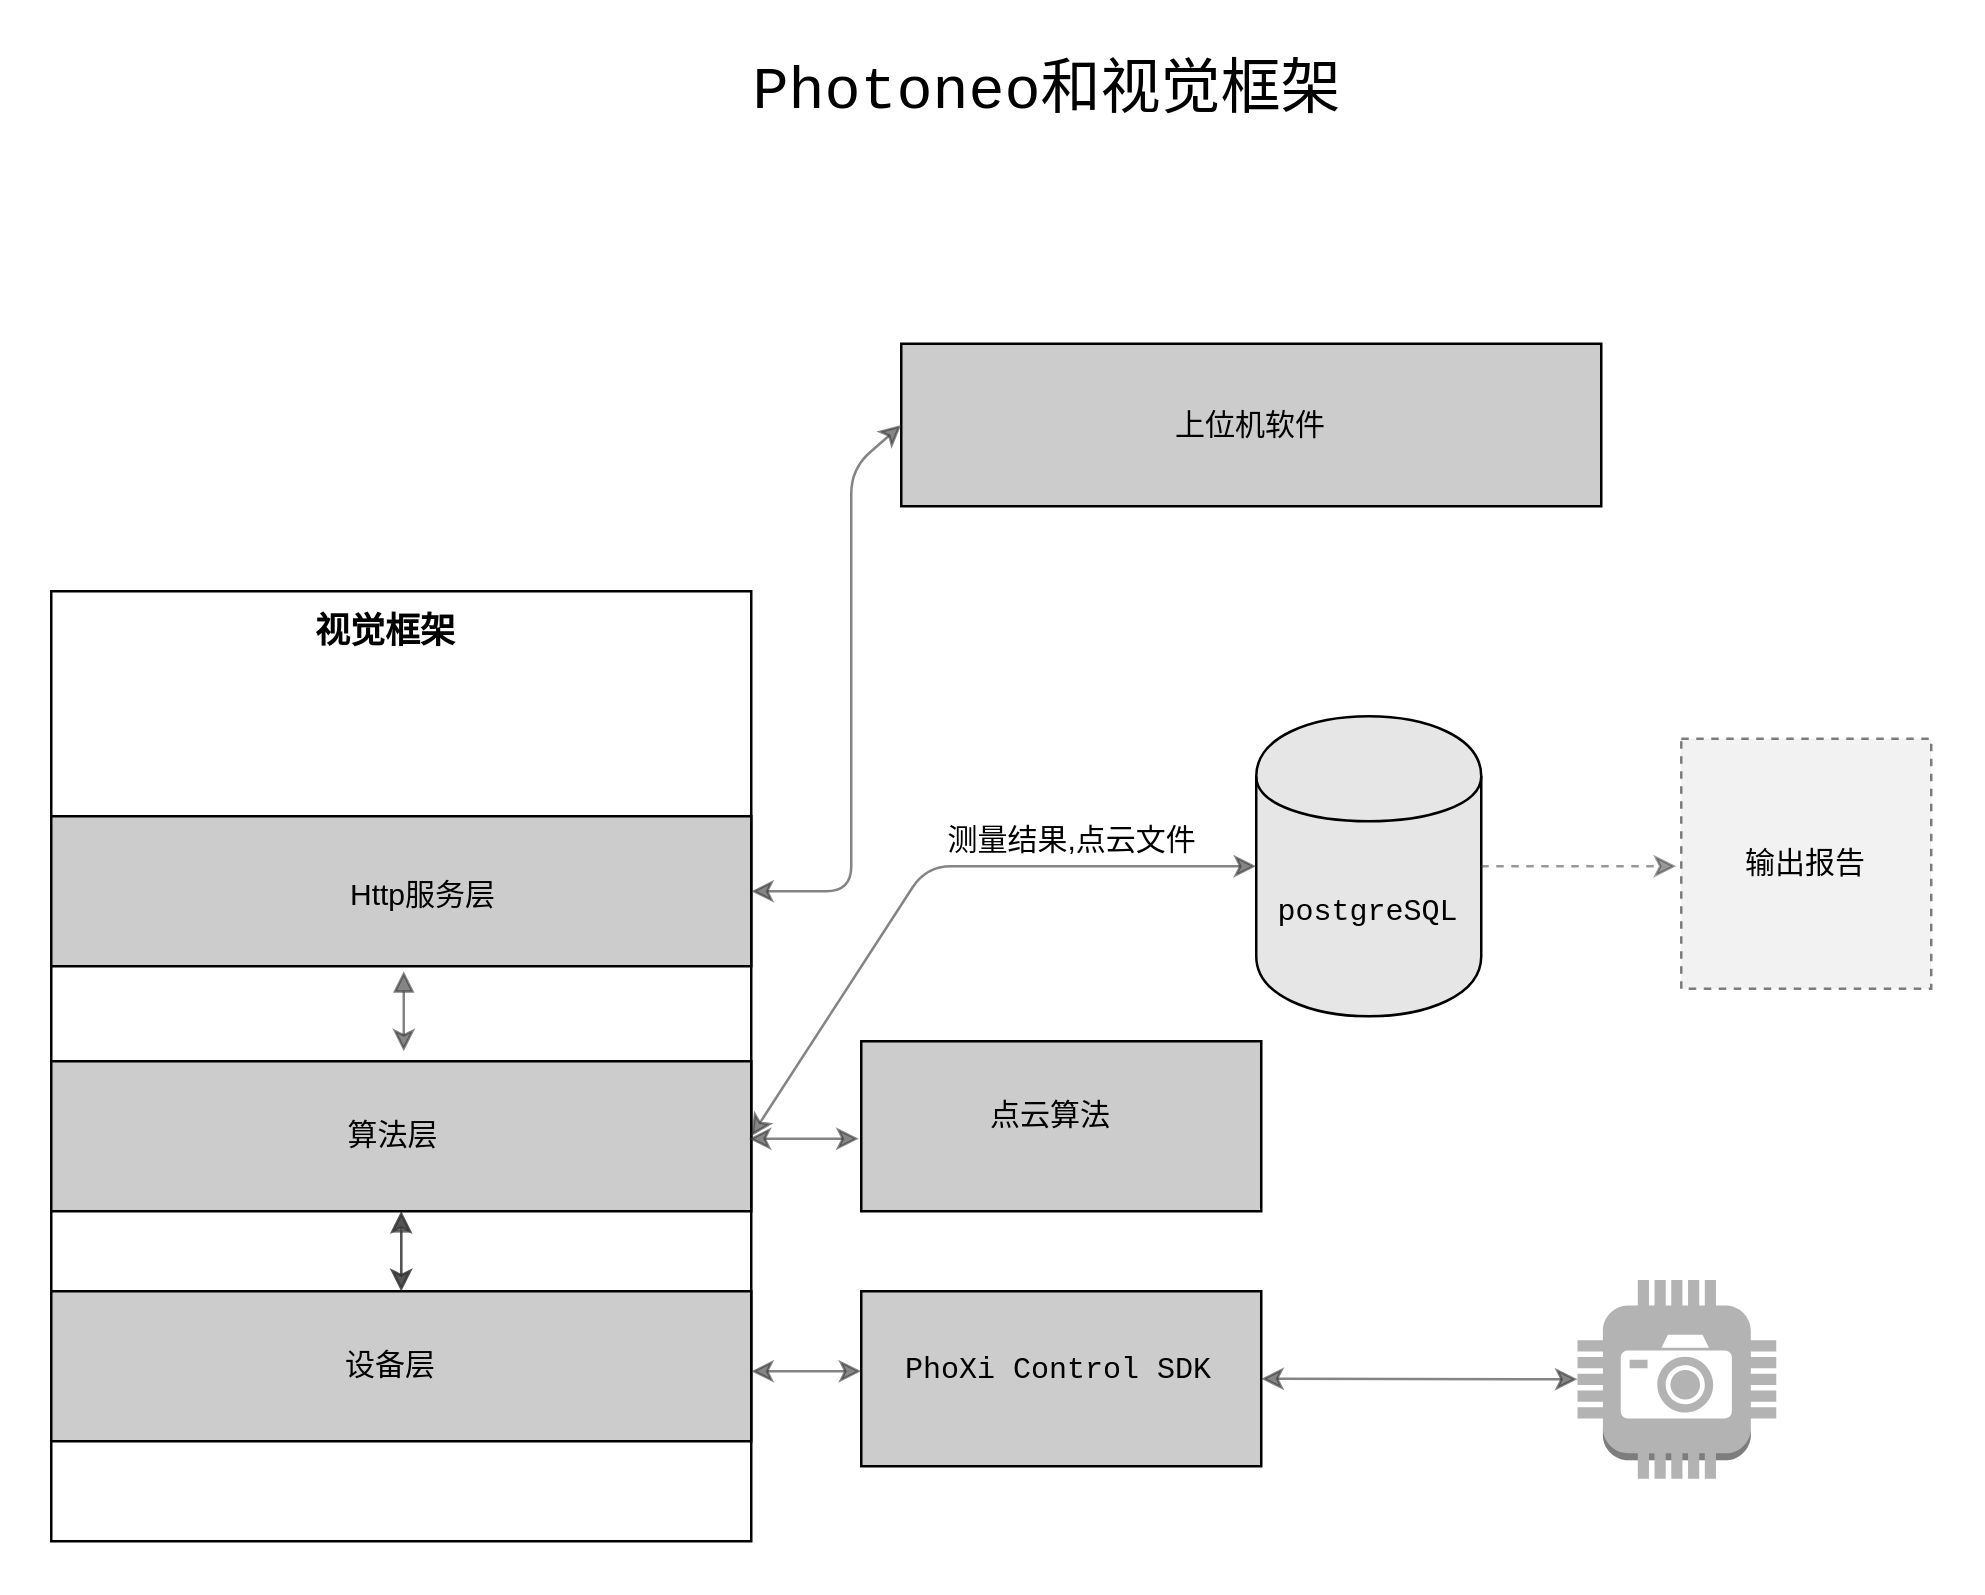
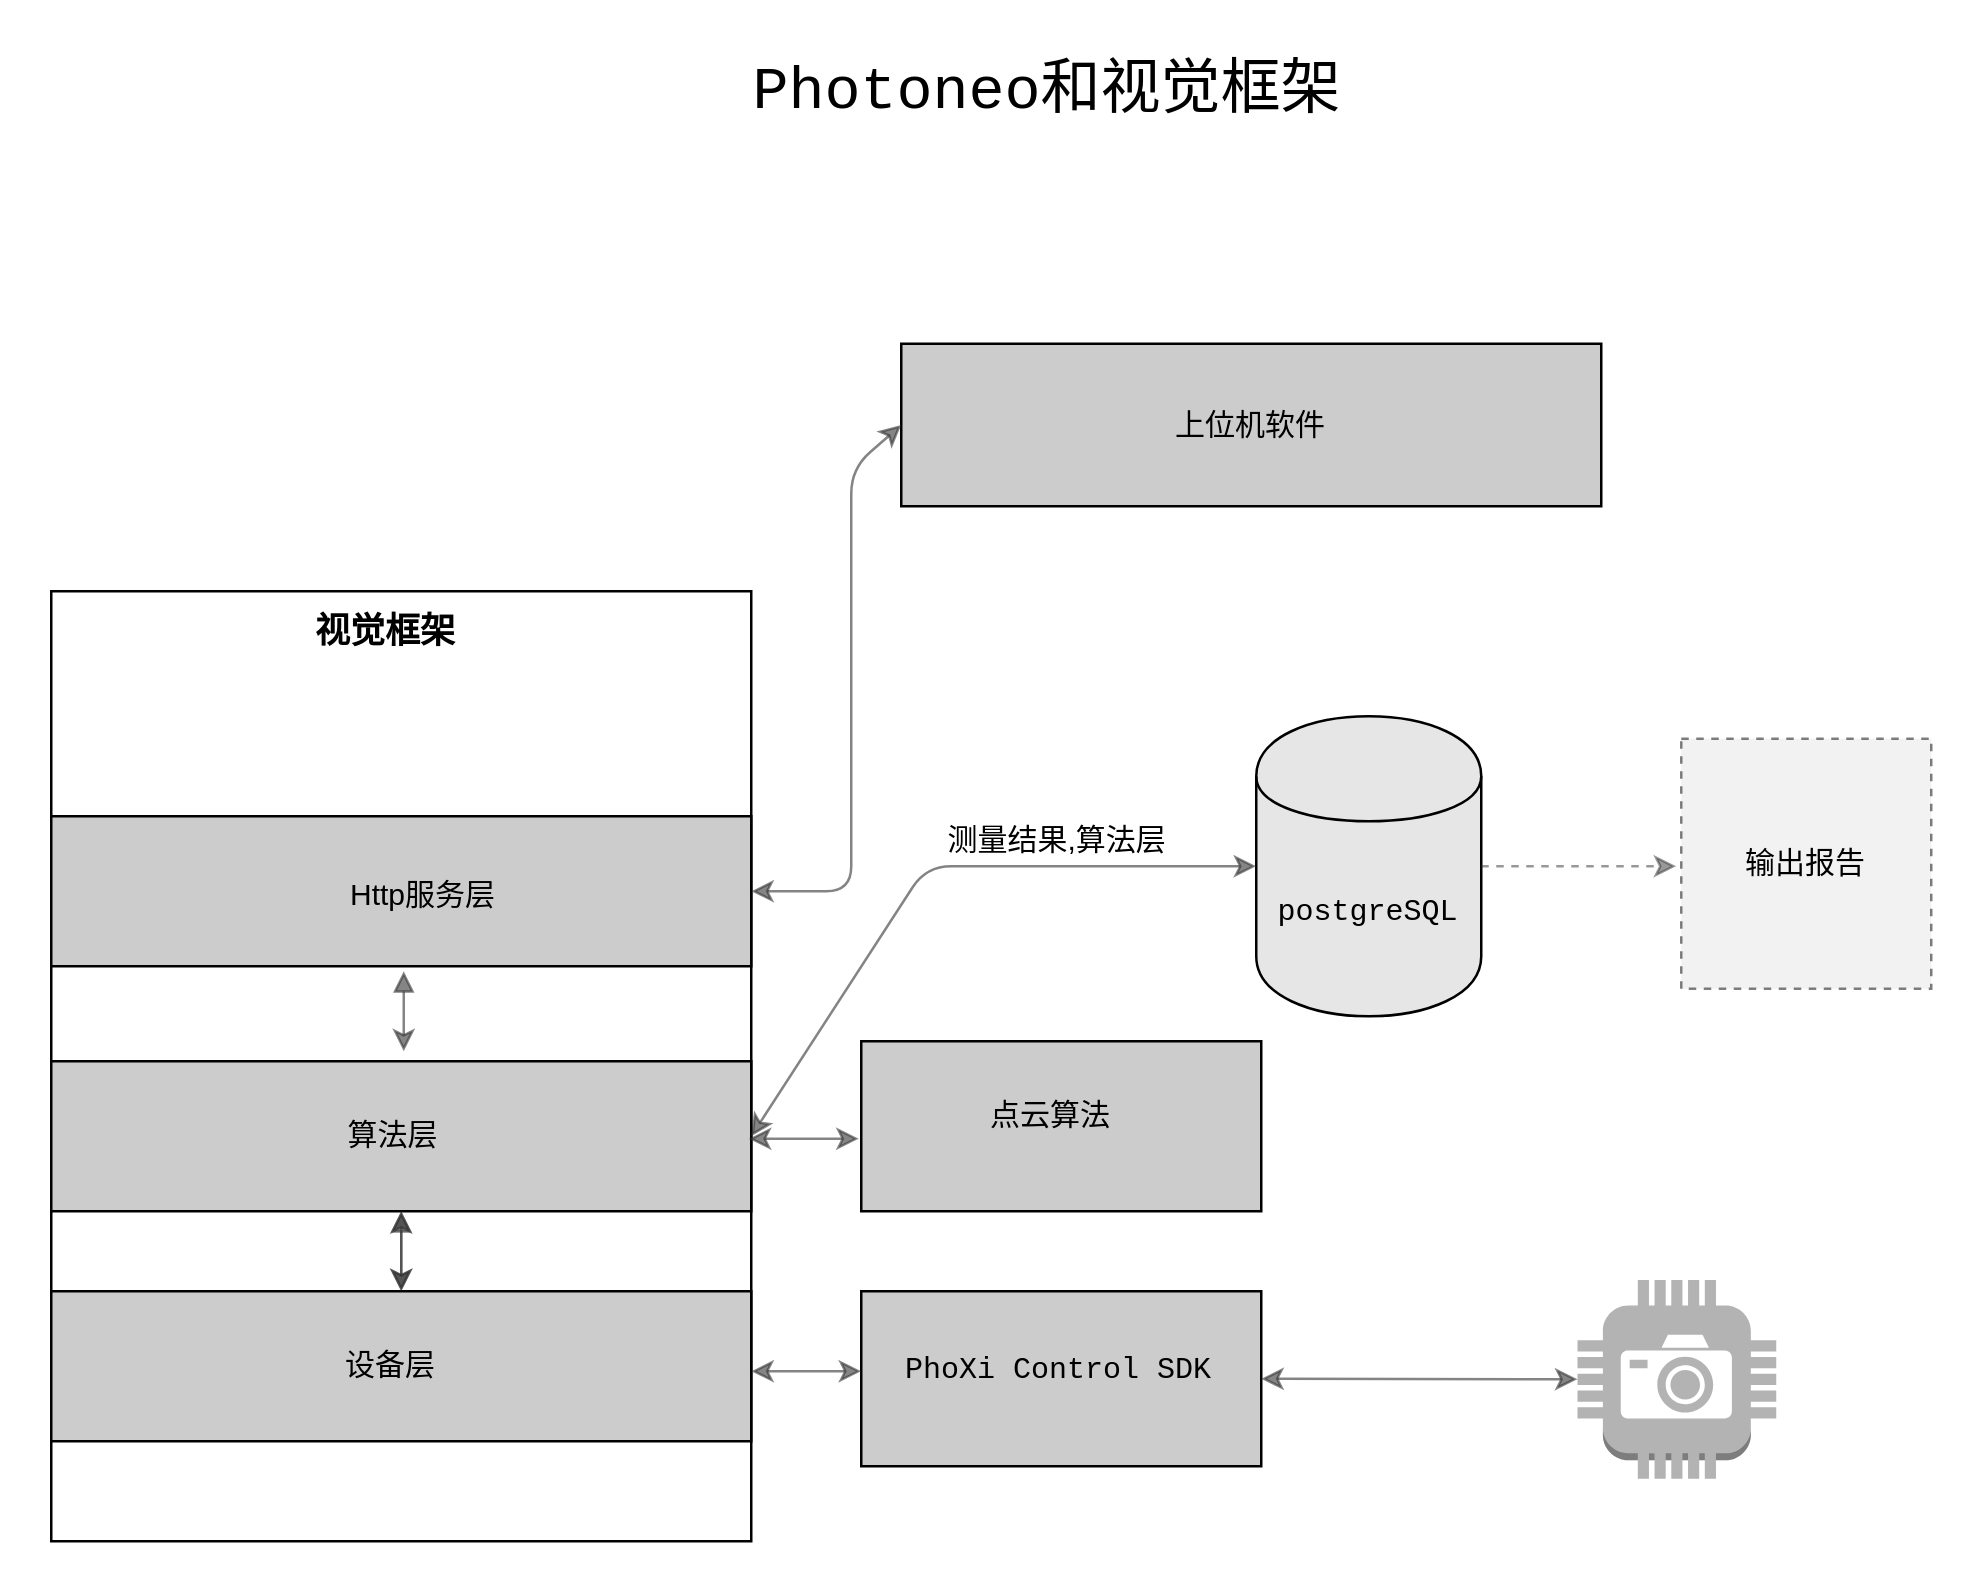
(1073, 842) -> (1058, 842)
